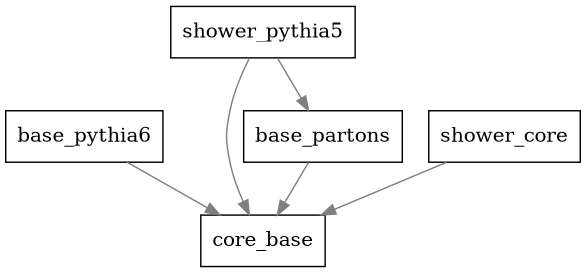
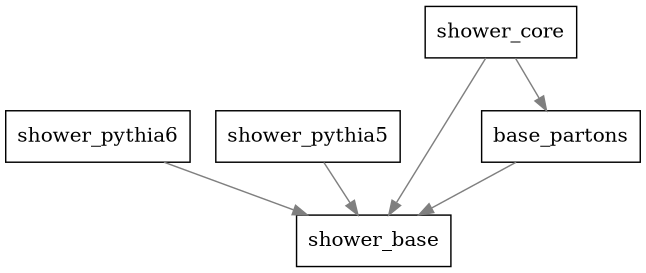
(289, 78) -> (527, 78)
(84, 136) -> (98, 136)
(263, 241) -> (374, 241)
